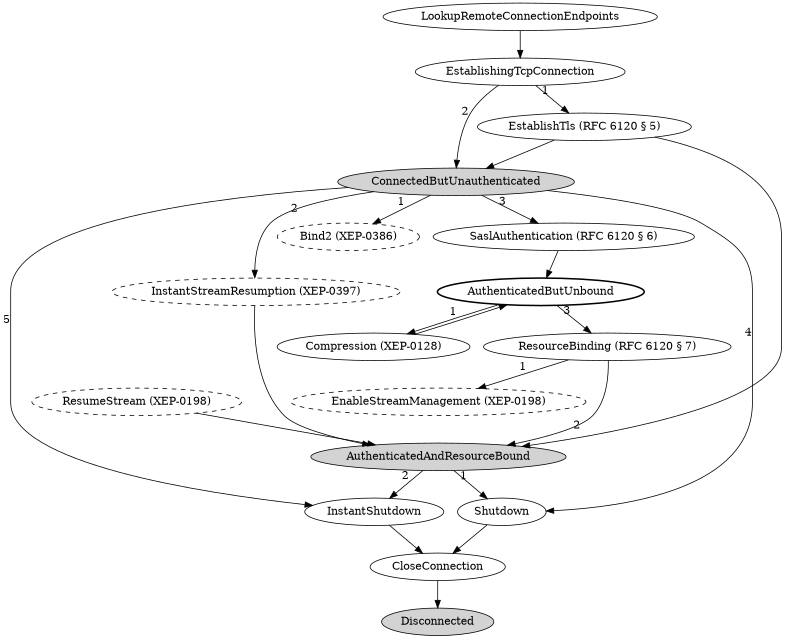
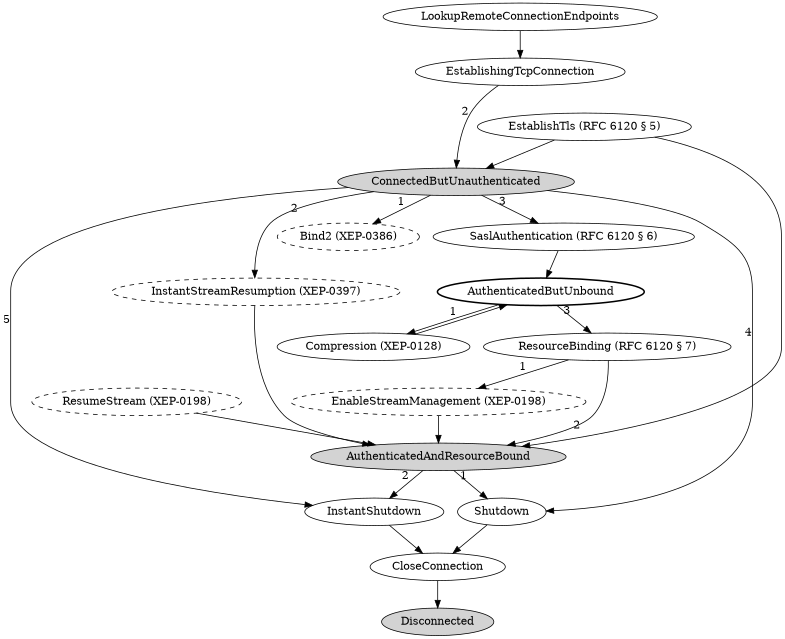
(549, 97) -> none
none -> (438, 426)
